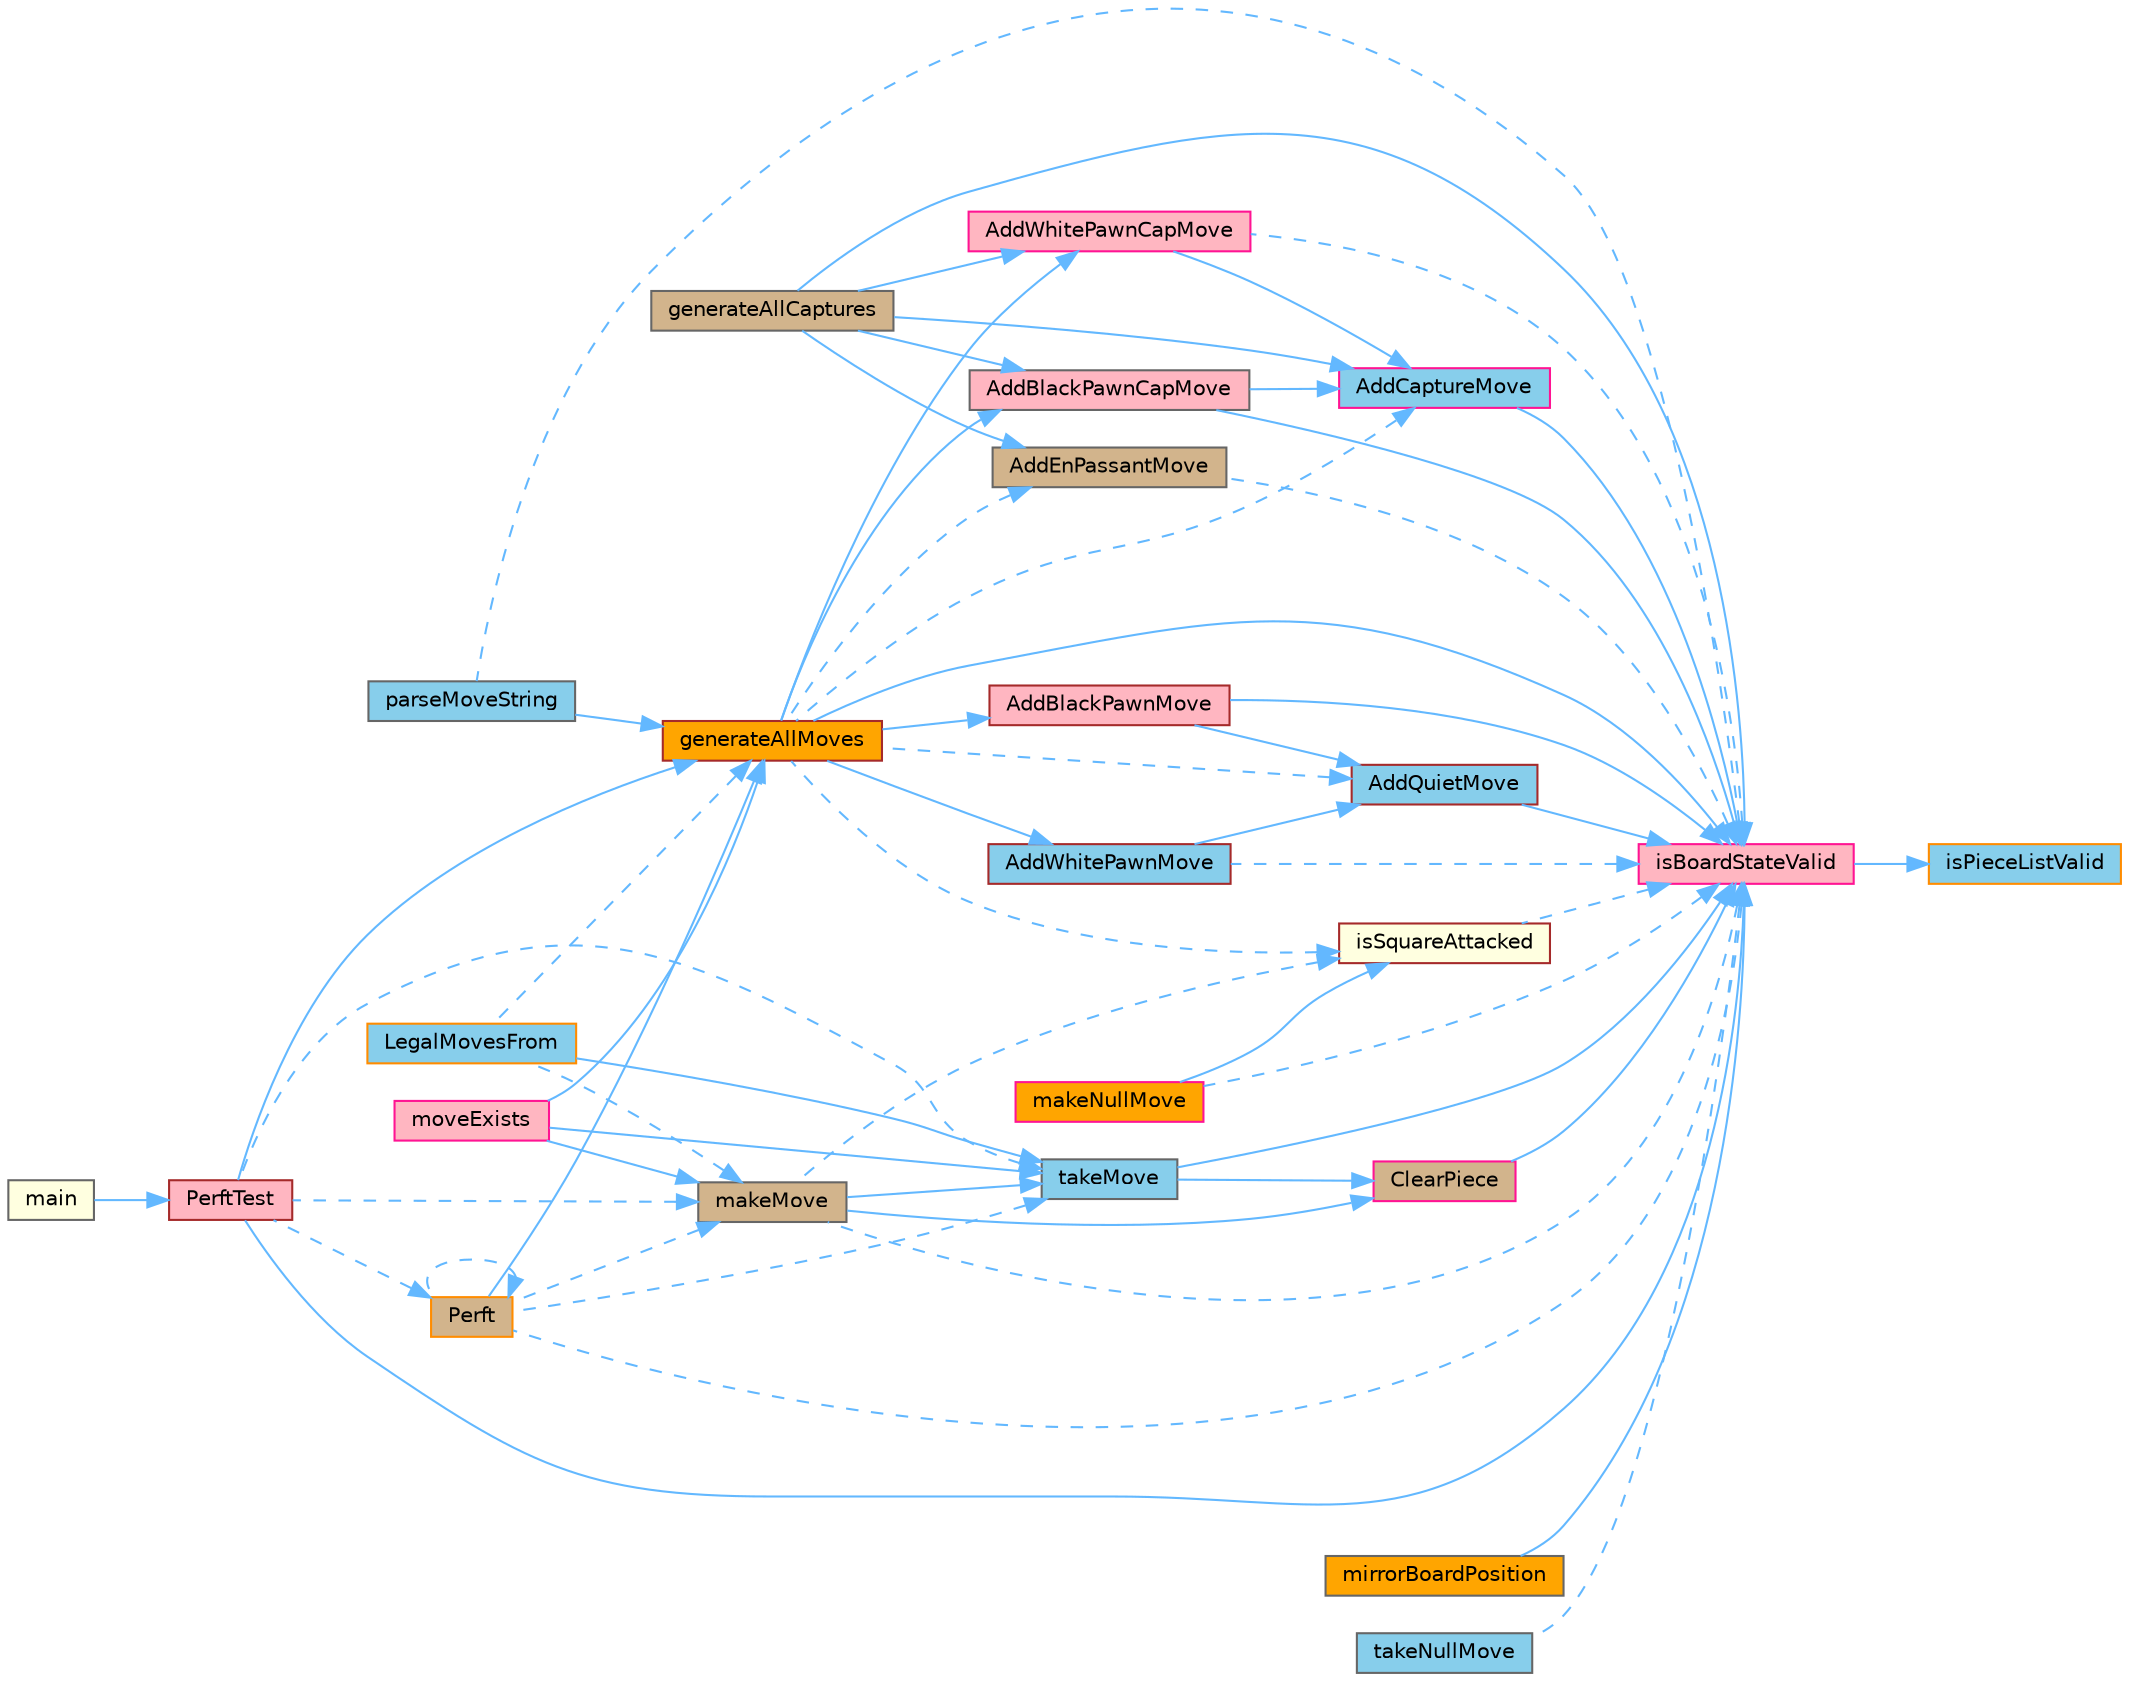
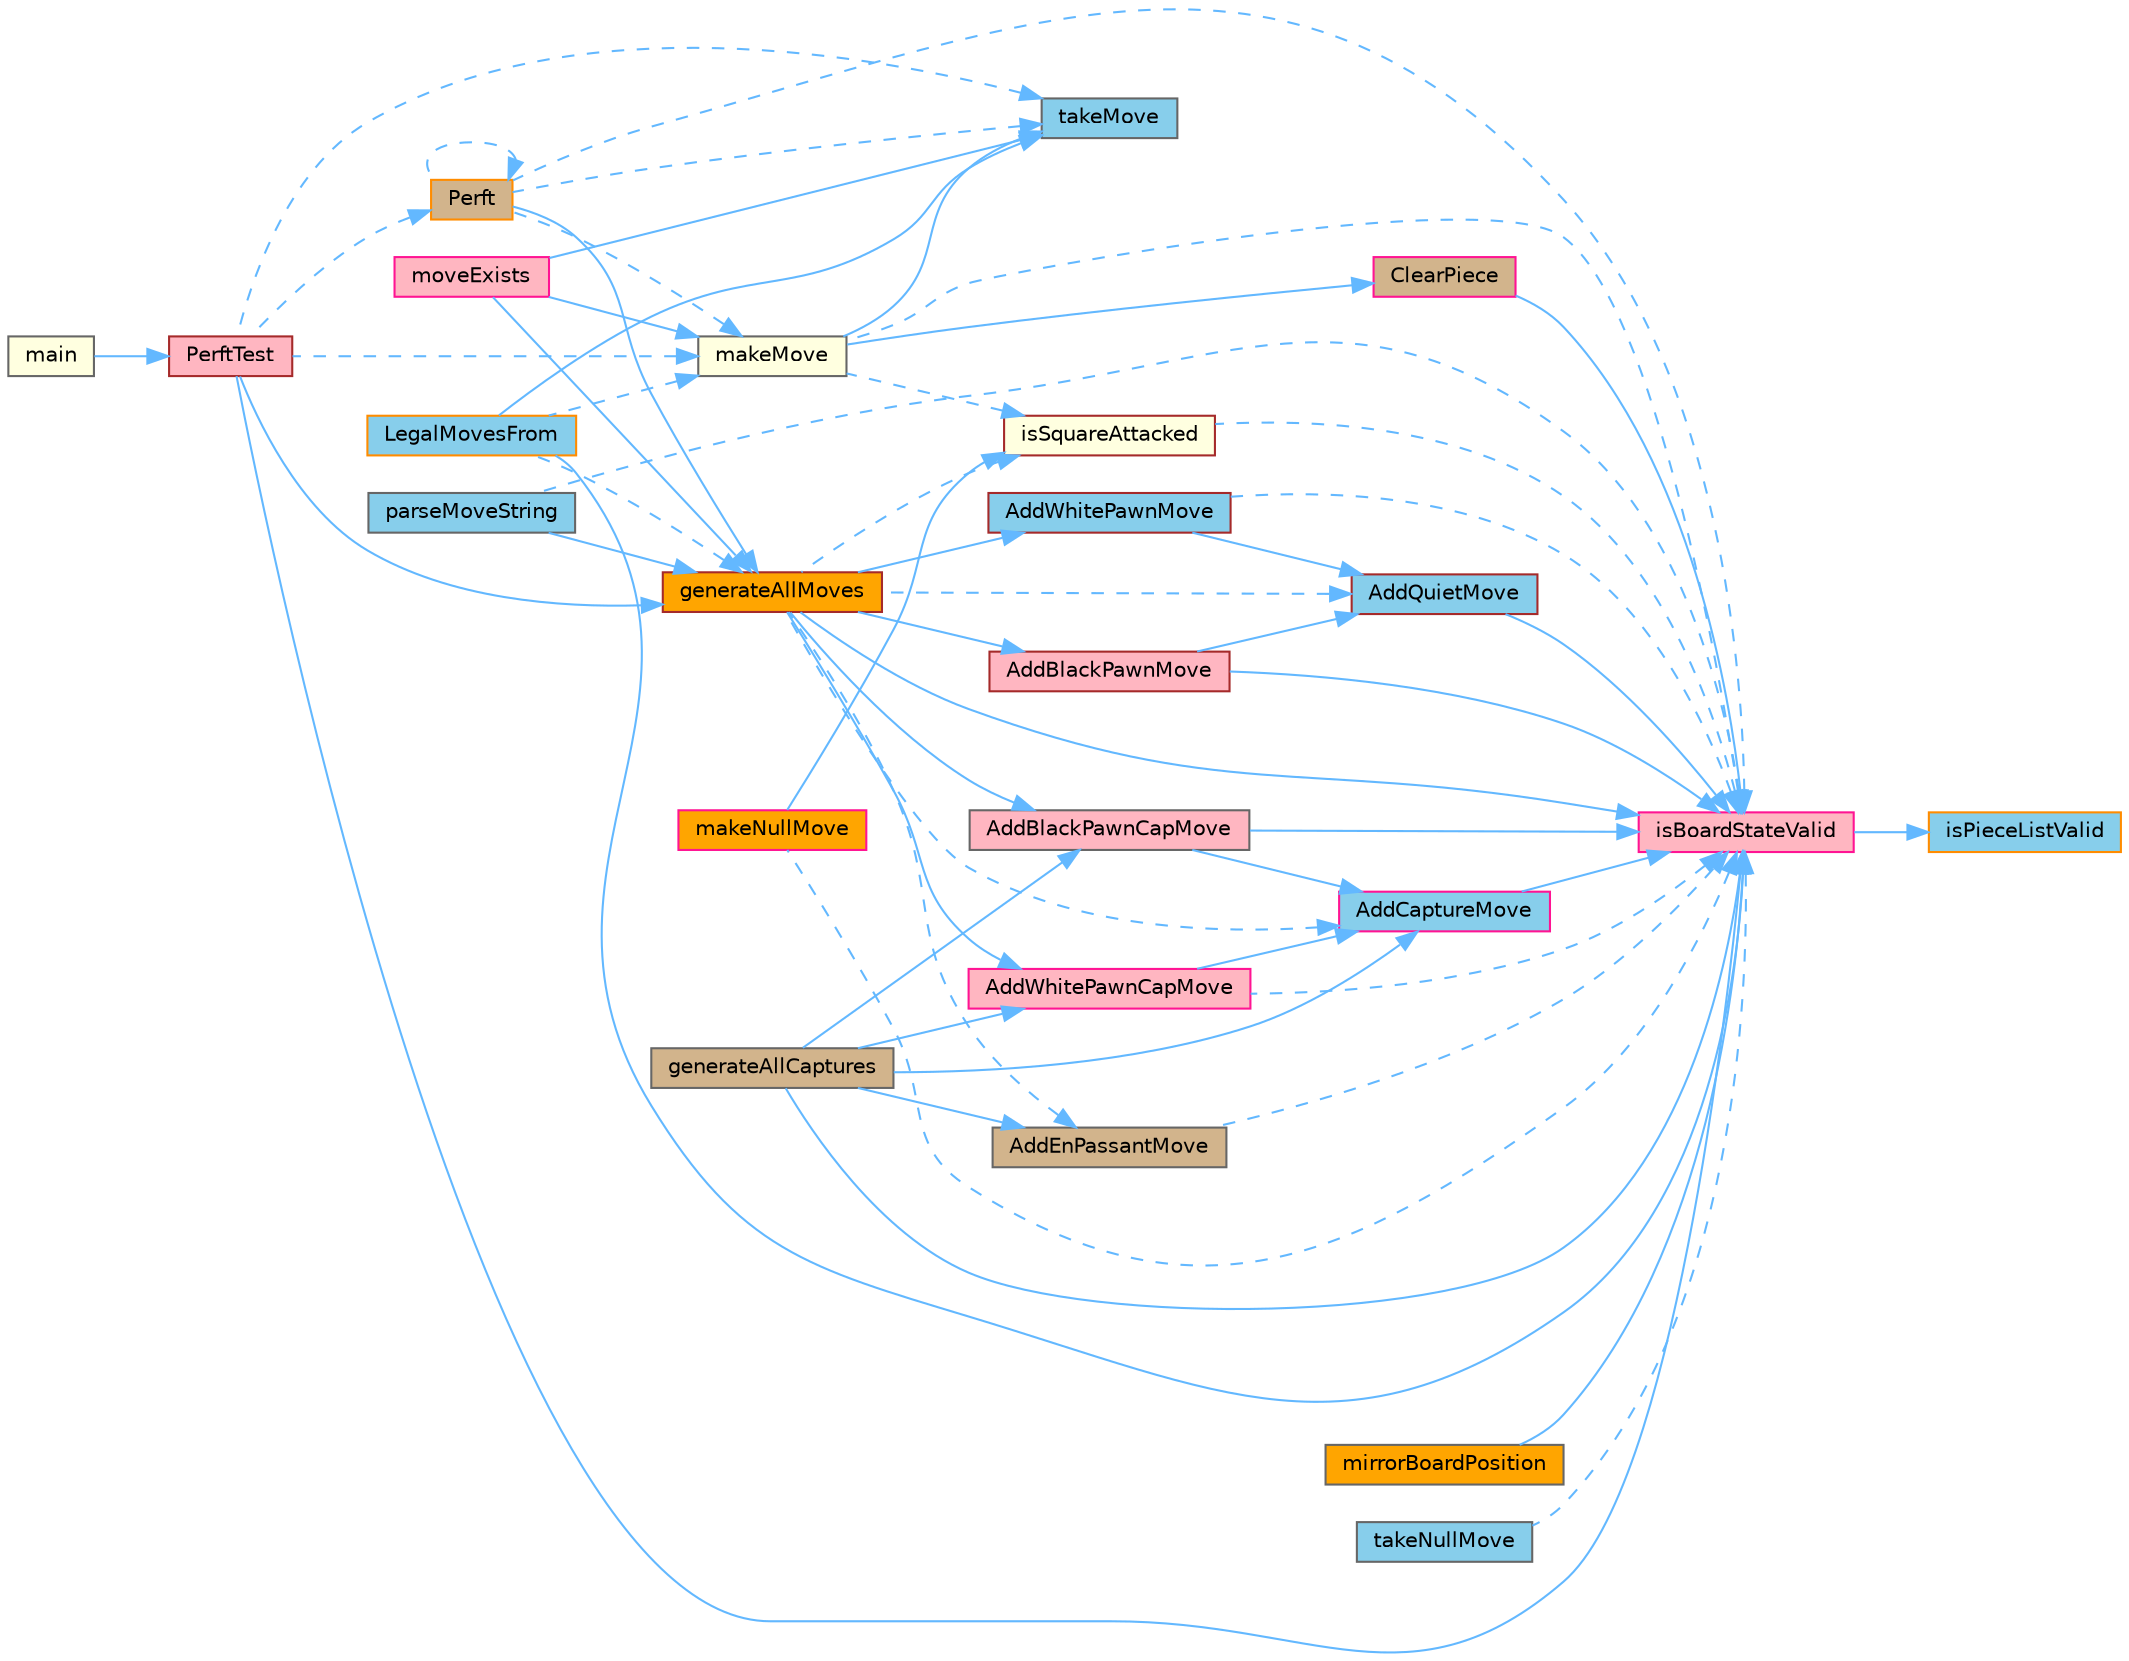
(1483, 1097) -> (985, 1322)
(1265, 1180) -> none
(772, 1202) -> (772, 356)
